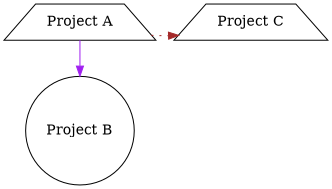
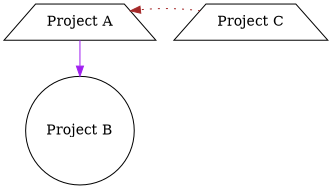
(160, 36) -> (170, 9)
